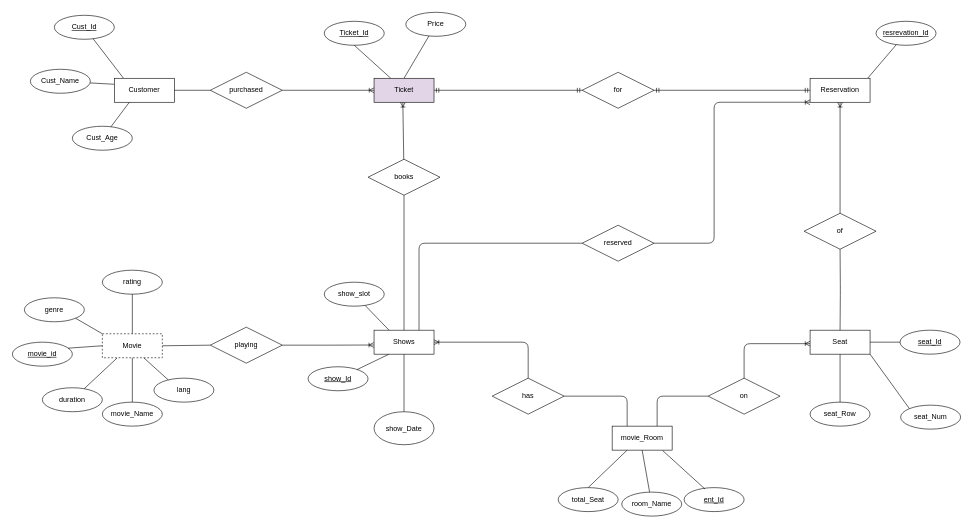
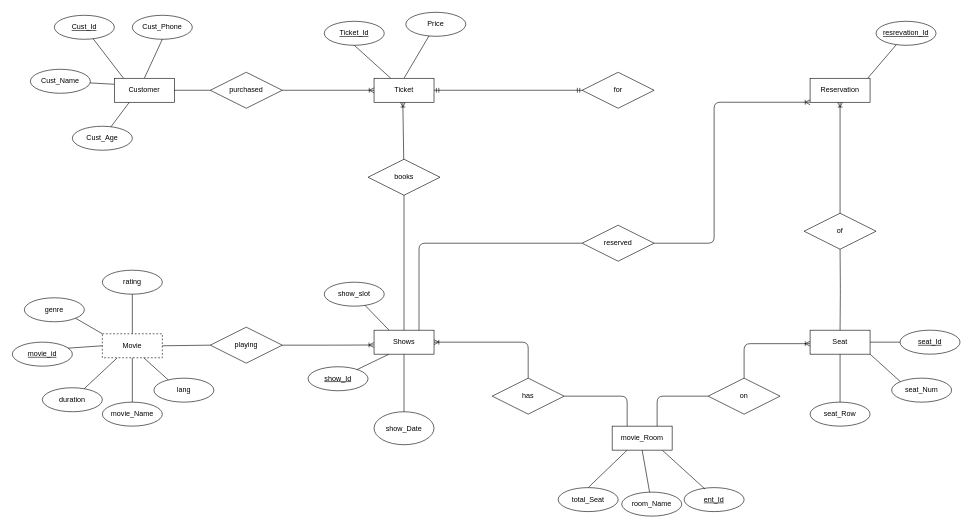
none -> (162, 27)
none -> (153, 59)
(404, 90) -> (404, 90)
(732, 90) -> none
(931, 417) -> (922, 390)
